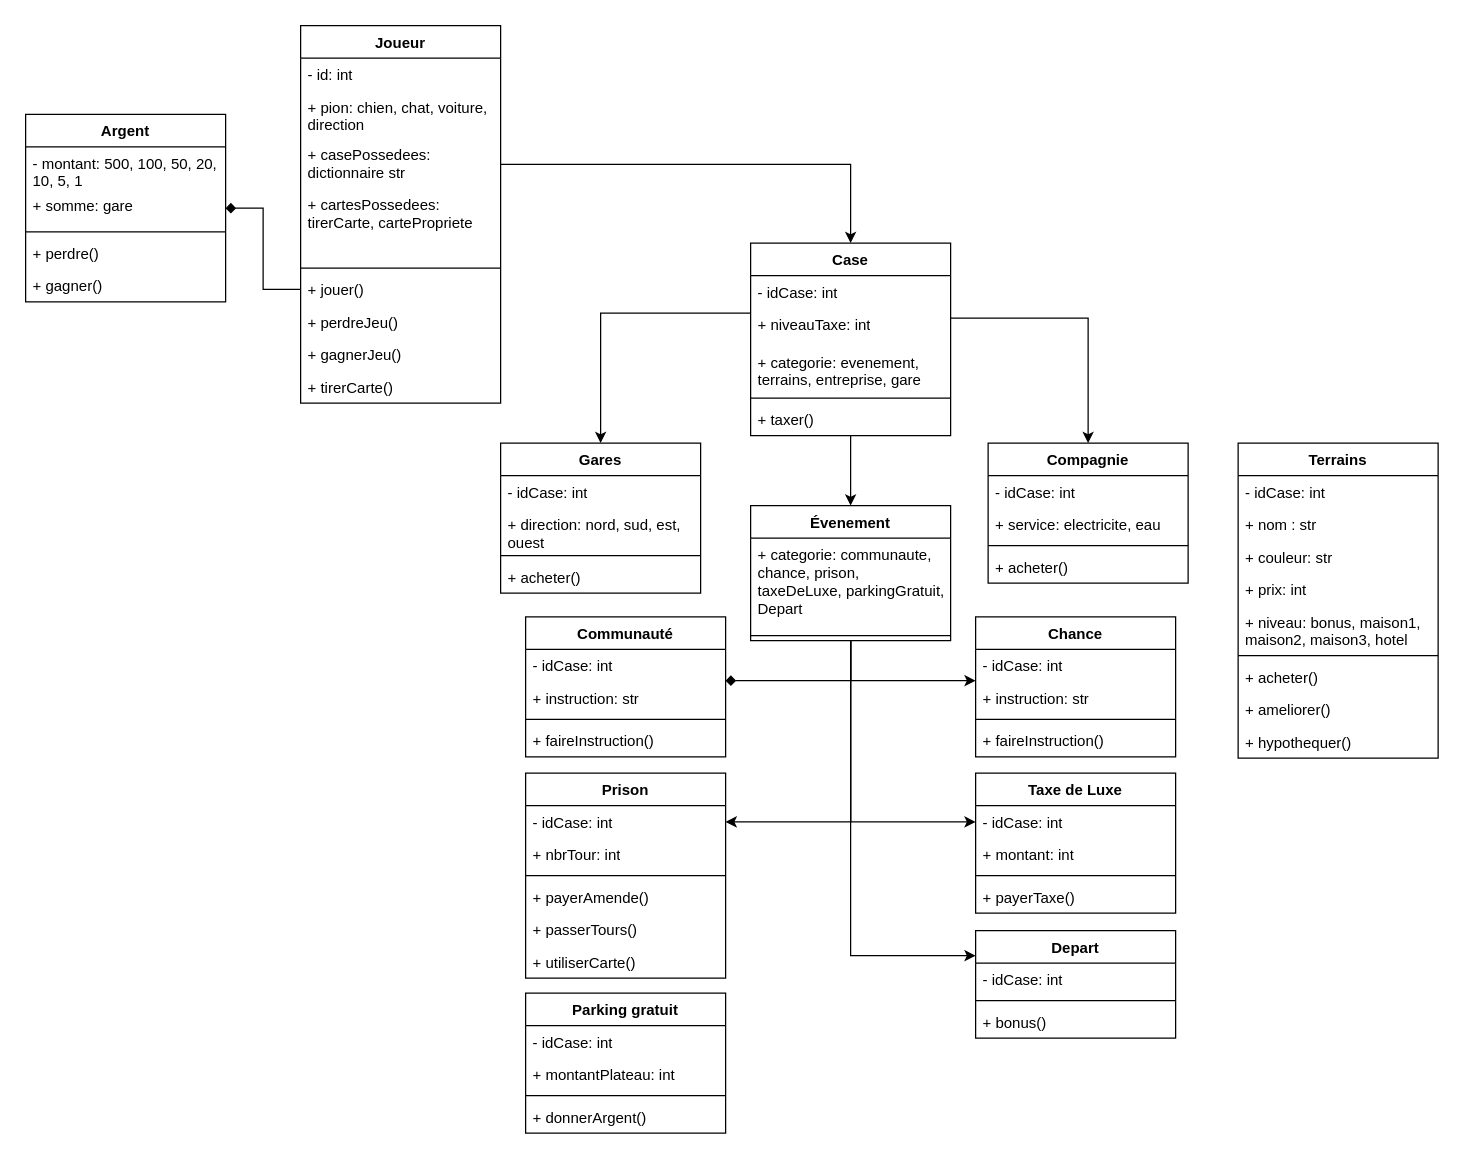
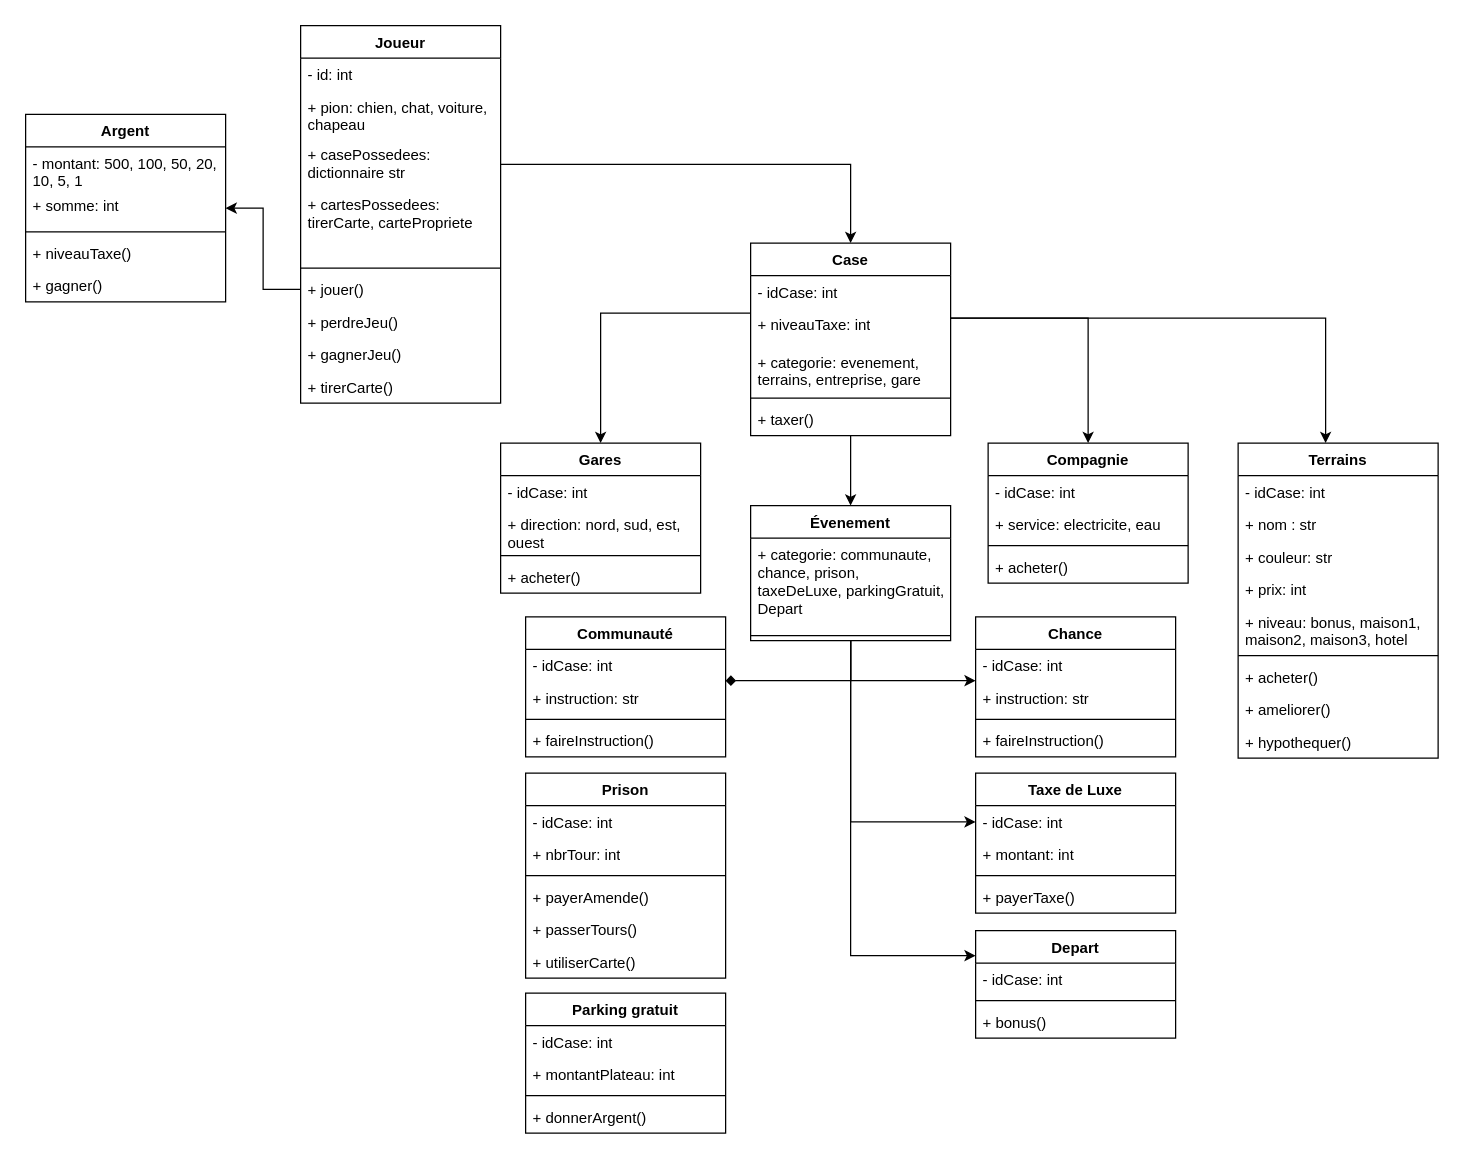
(402, 117) -> (402, 117)
(82, 207) -> (76, 207)
(236, 208) -> (236, 208)
(73, 255) -> (88, 255)
none -> (1267, 318)
(791, 822) -> none
